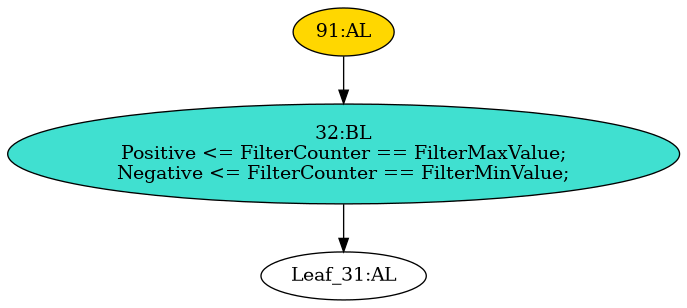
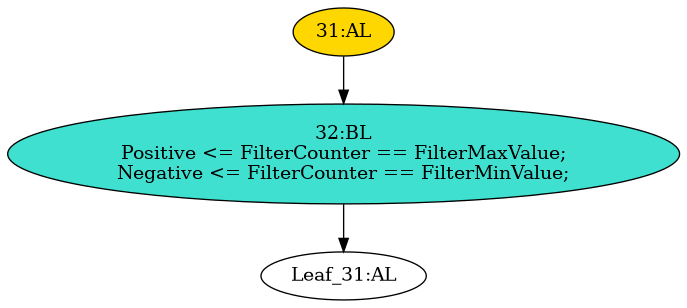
(344, 32) -> (344, 32)
